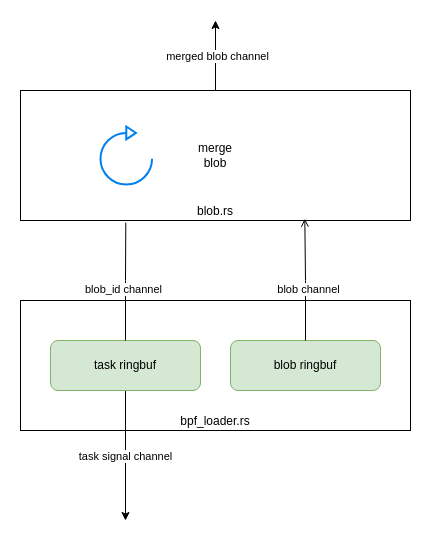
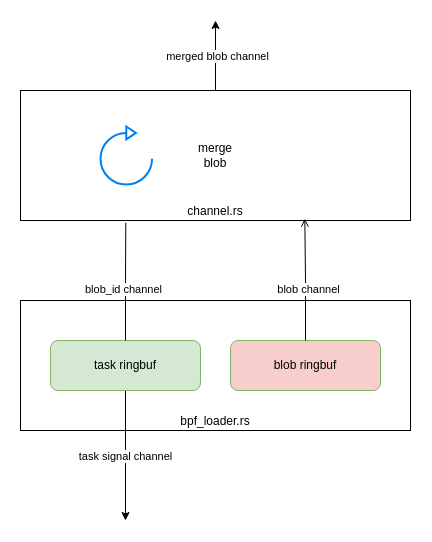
(216, 210) -> (216, 210)
(306, 366) -> (306, 366)
